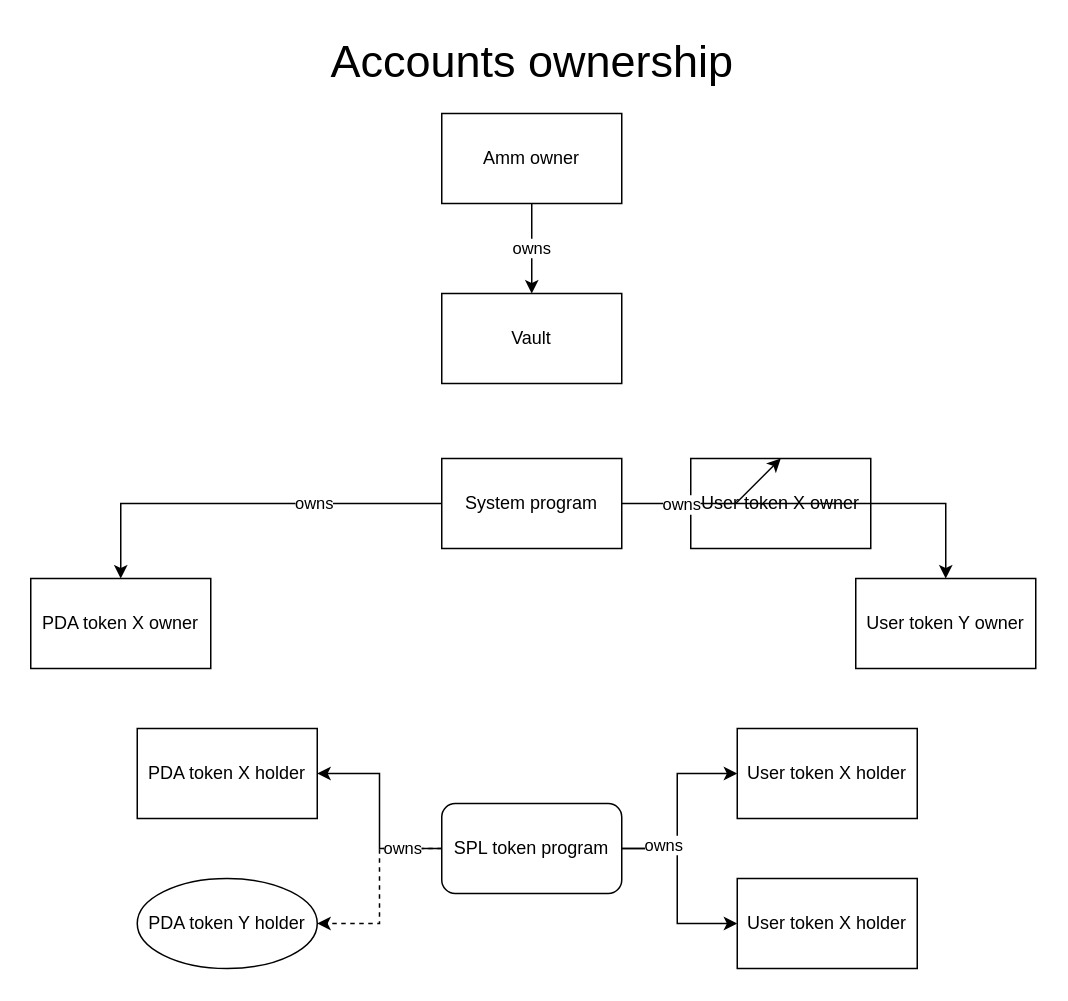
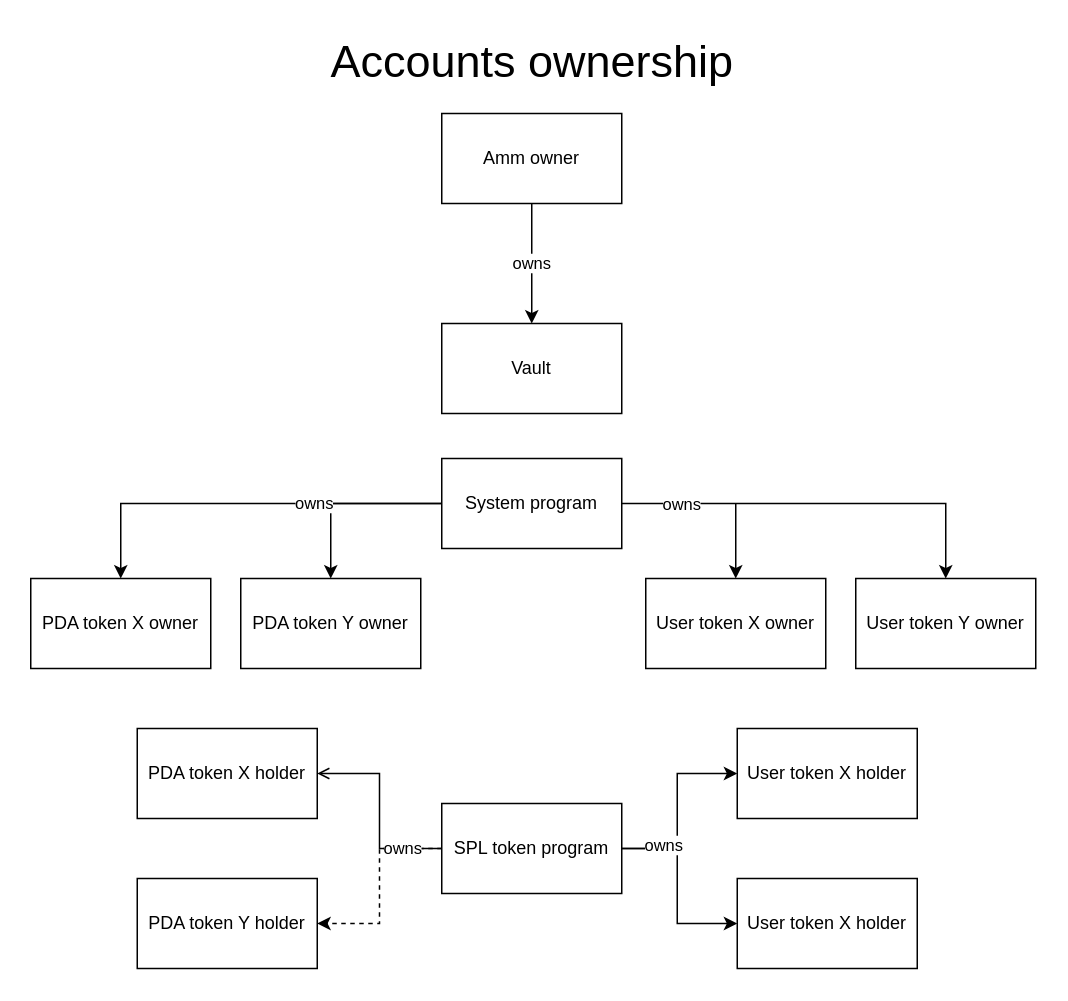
(532, 338) -> (532, 368)
(781, 503) -> (736, 623)
none -> (331, 539)
none -> (331, 623)
(329, 773) -> (326, 773)
(532, 848) -> (532, 848)
(227, 923) -> (227, 923)
